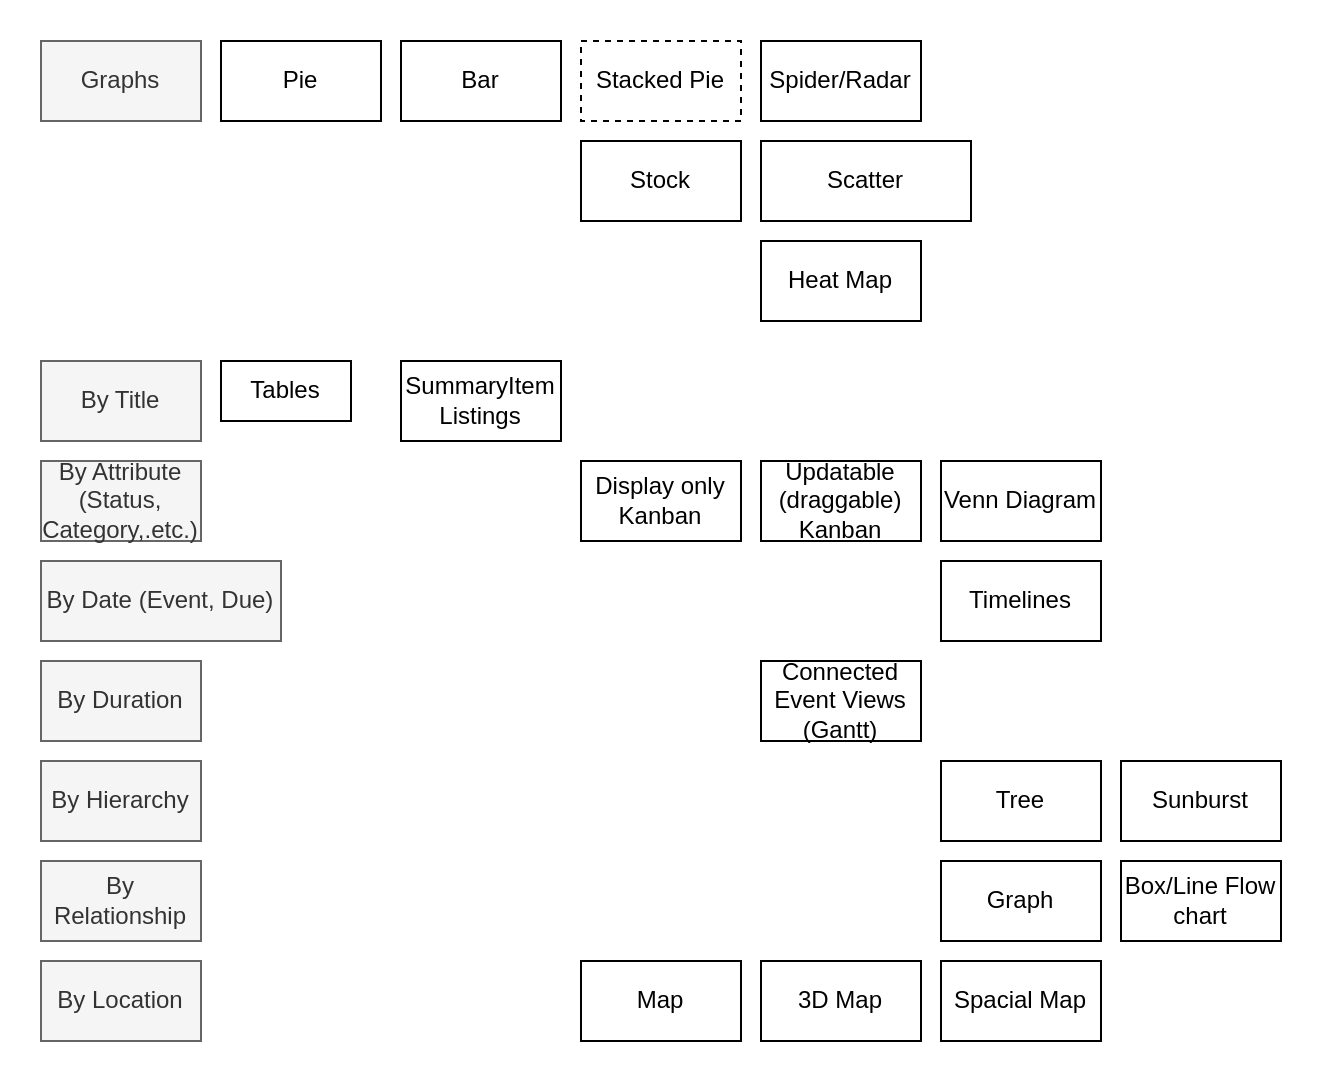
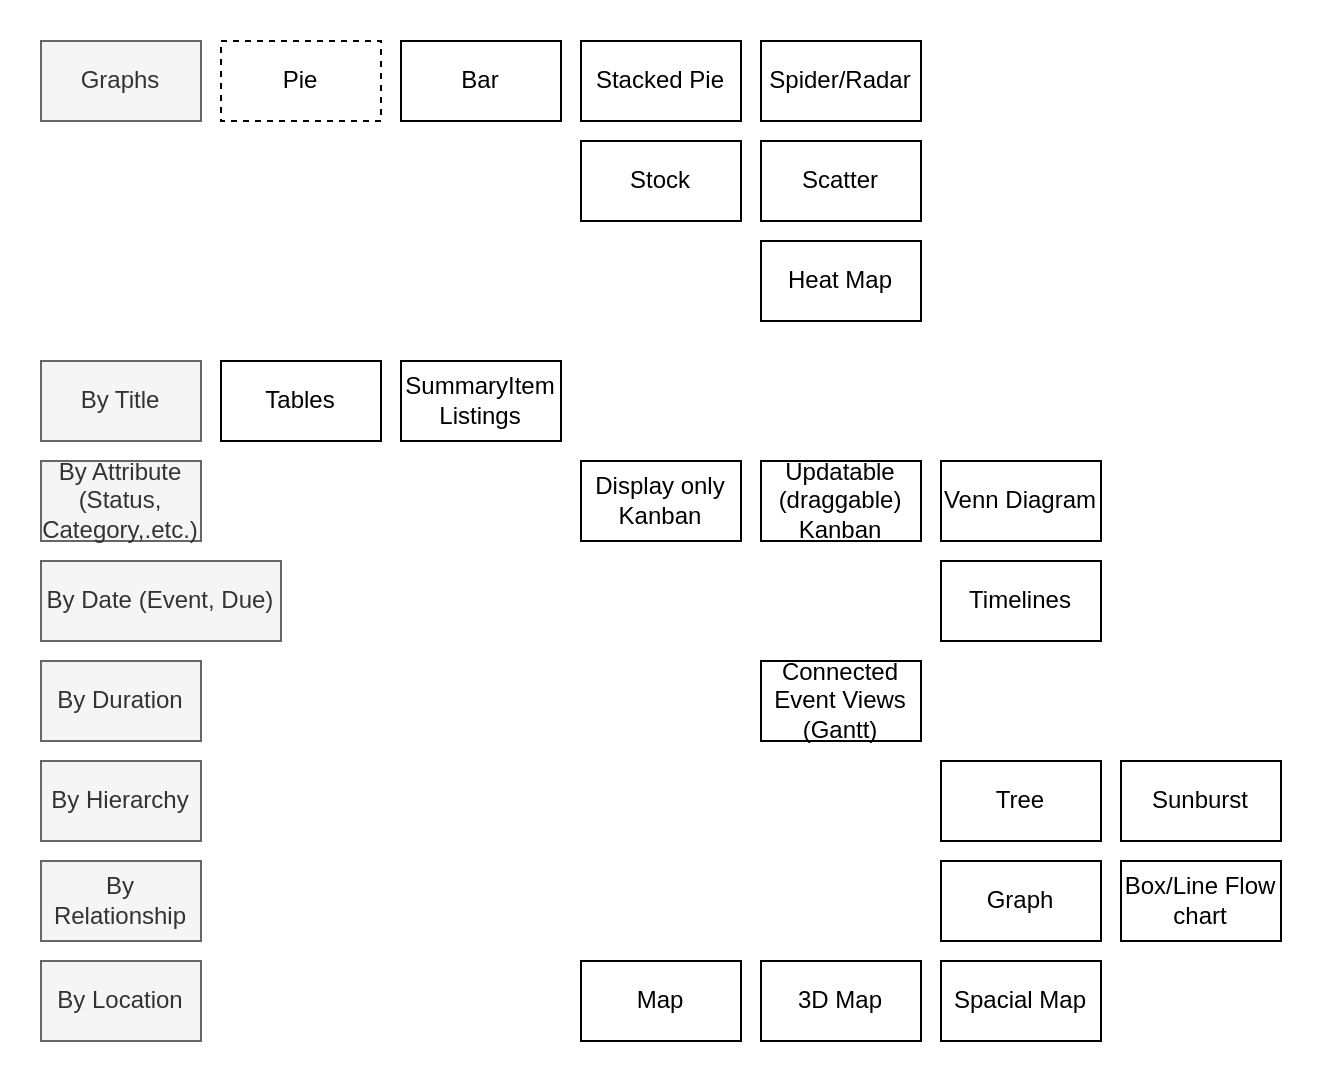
(301, 81) -> (301, 81)
(661, 81) -> (661, 81)
(866, 181) -> (841, 181)
(286, 391) -> (301, 401)
